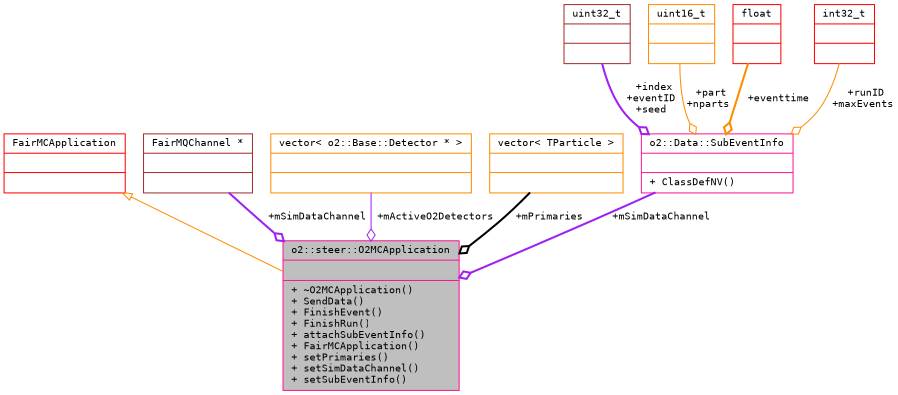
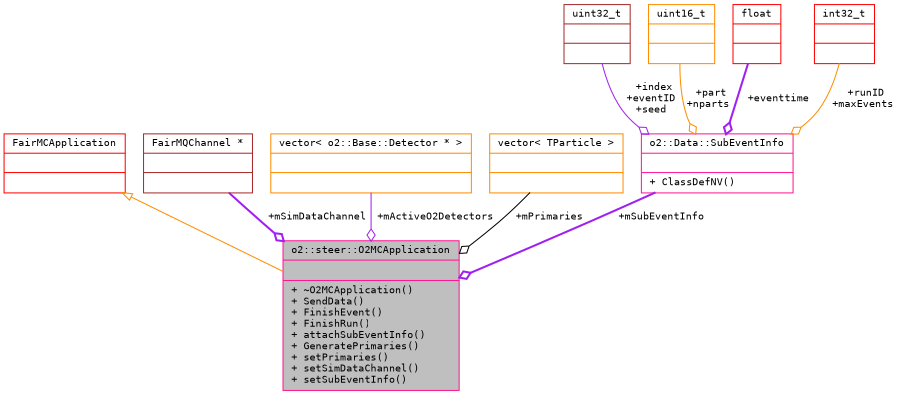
(739, 93) -> (739, 93)
(615, 98) -> (615, 98)
(659, 217) -> (659, 217)
(501, 220) -> (501, 220)
(356, 346) -> (356, 346)
